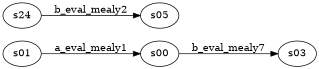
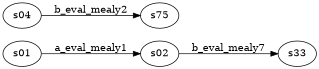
(22, 16) -> (22, 16)
(160, 16) -> (160, 16)
(160, 54) -> (160, 54)
(297, 54) -> (297, 54)
